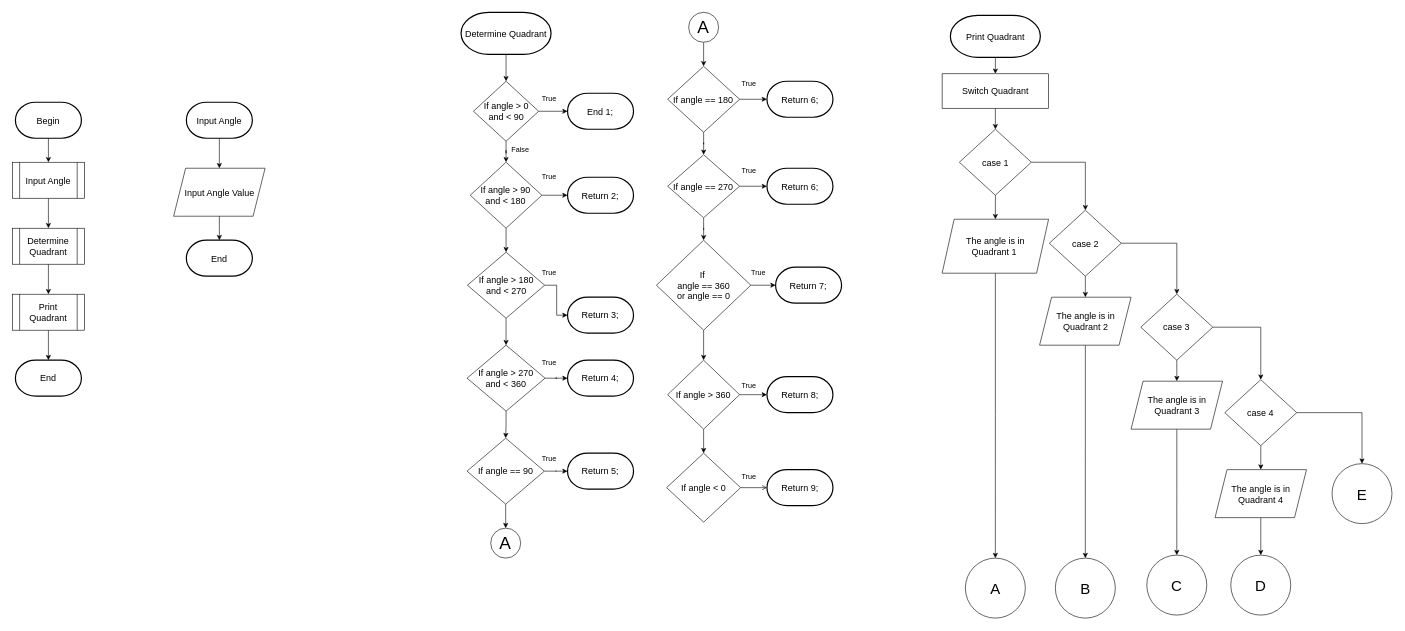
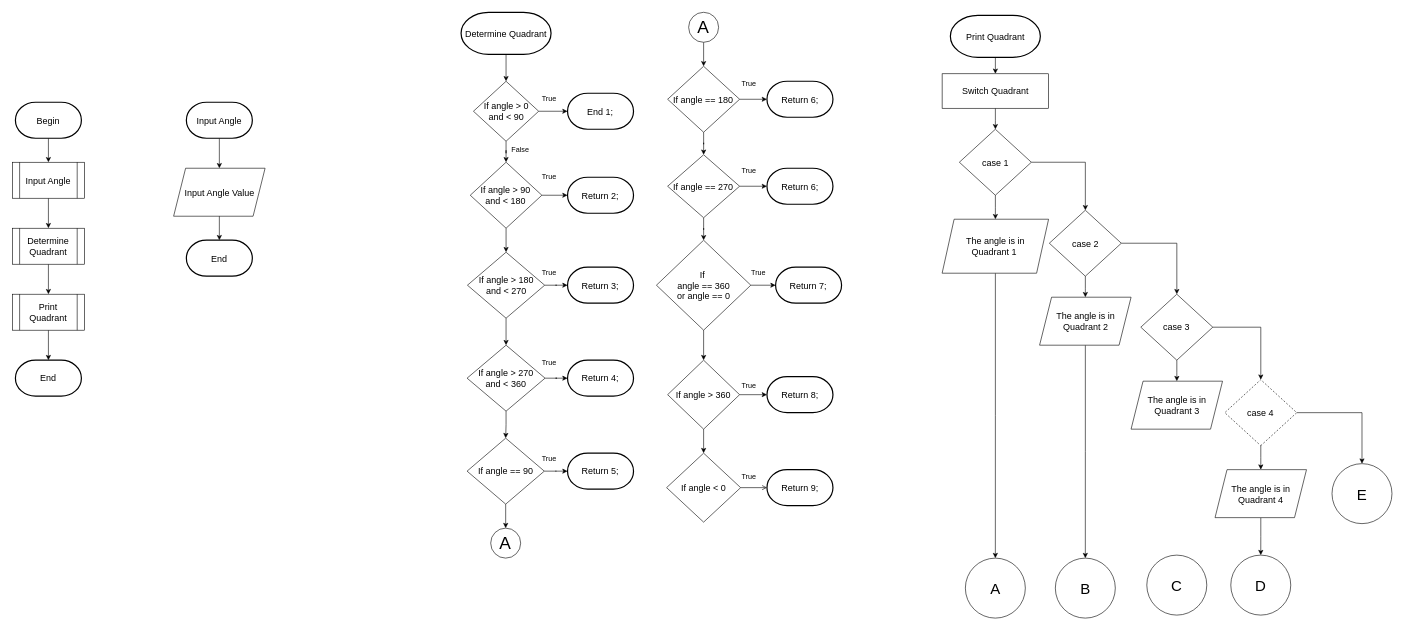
(601, 315) -> (601, 285)
(1261, 413) -> (1261, 413)
(1177, 549) -> none
